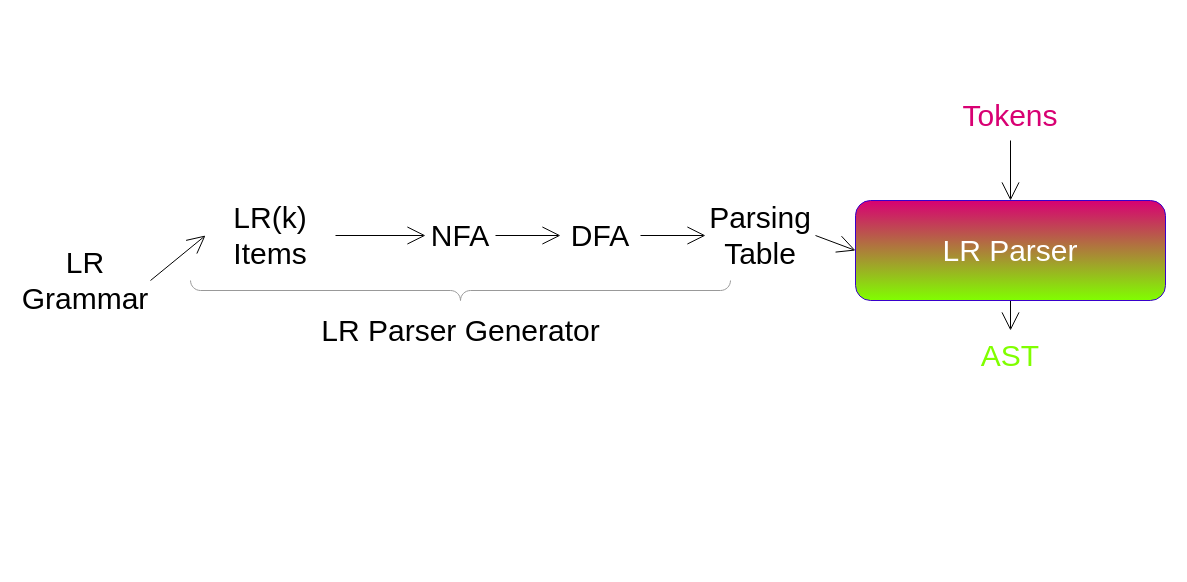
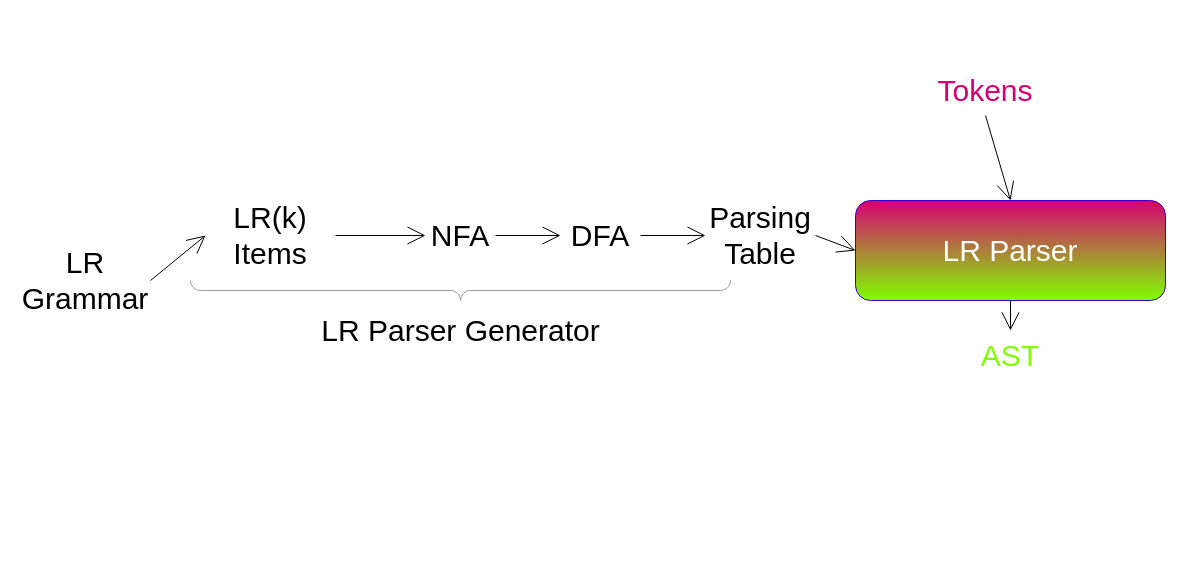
(1011, 116) -> (986, 91)
